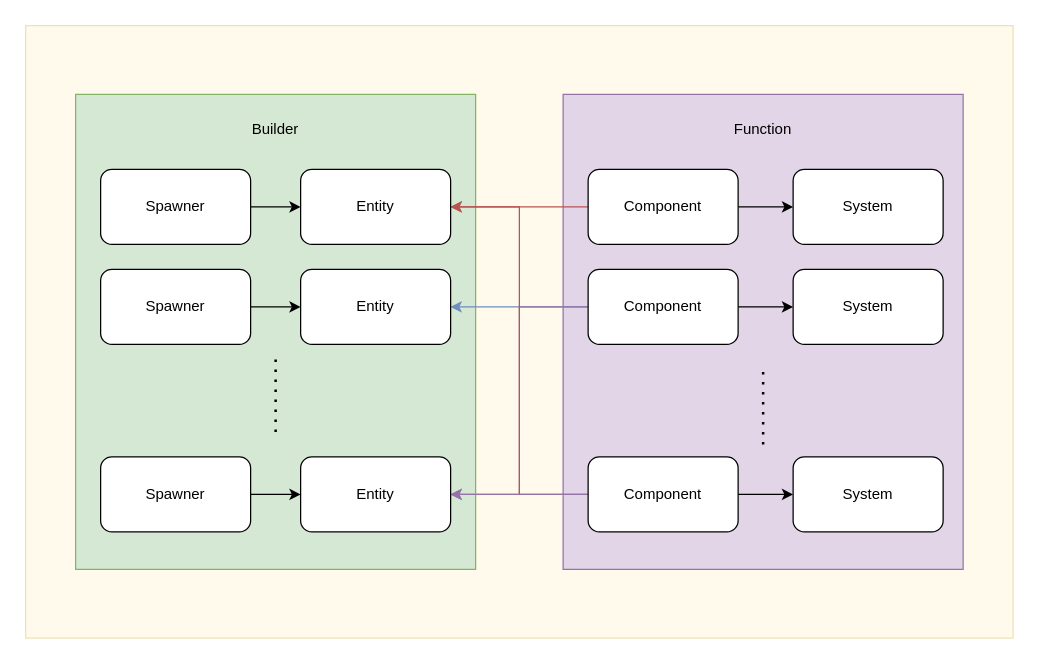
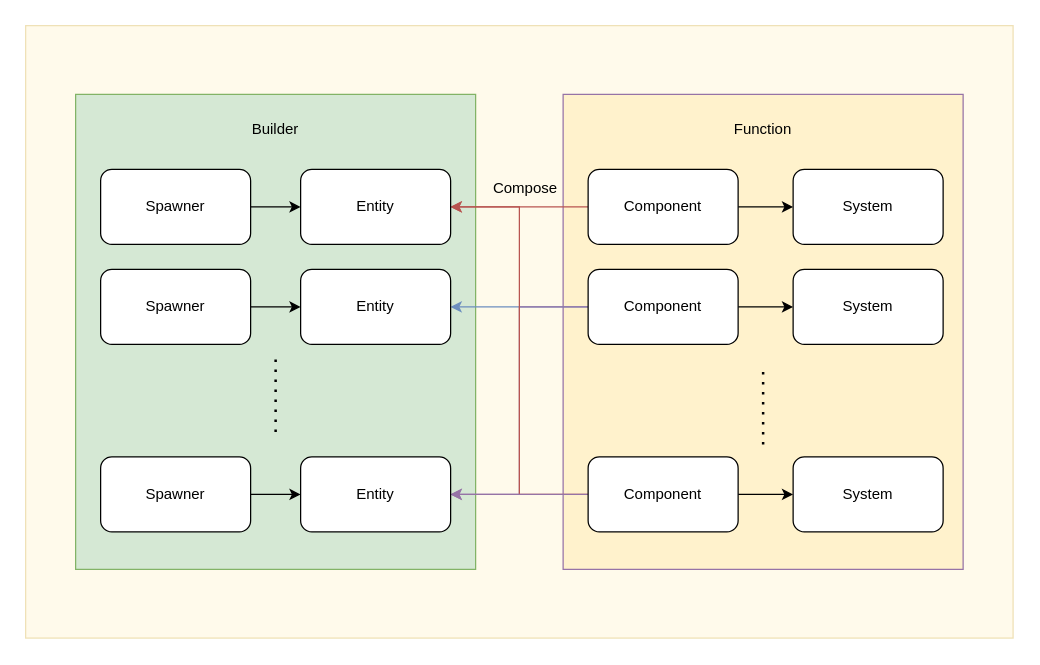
none -> (526, 188)
(763, 332) -> (763, 332)
